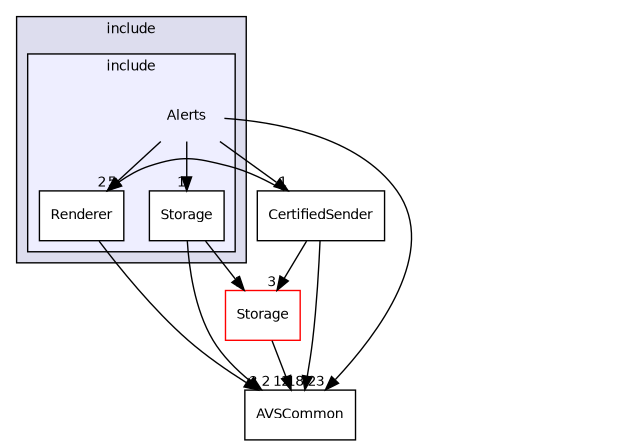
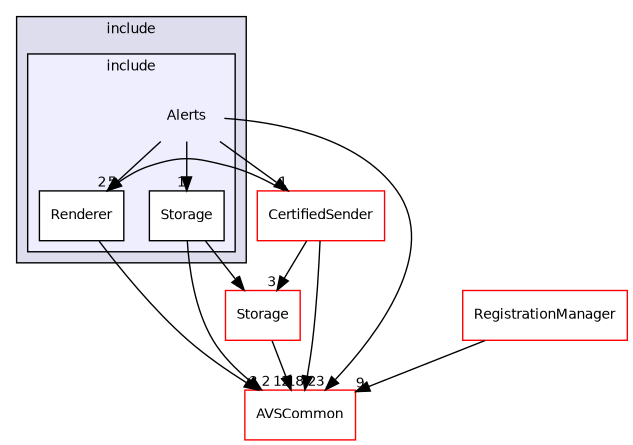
(321, 216) -> (321, 216)
none -> (545, 315)
(300, 415) -> (300, 415)
